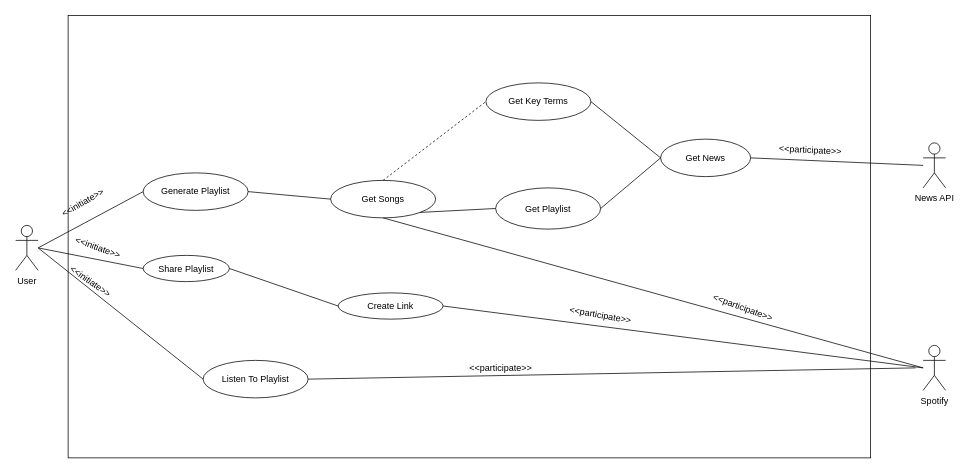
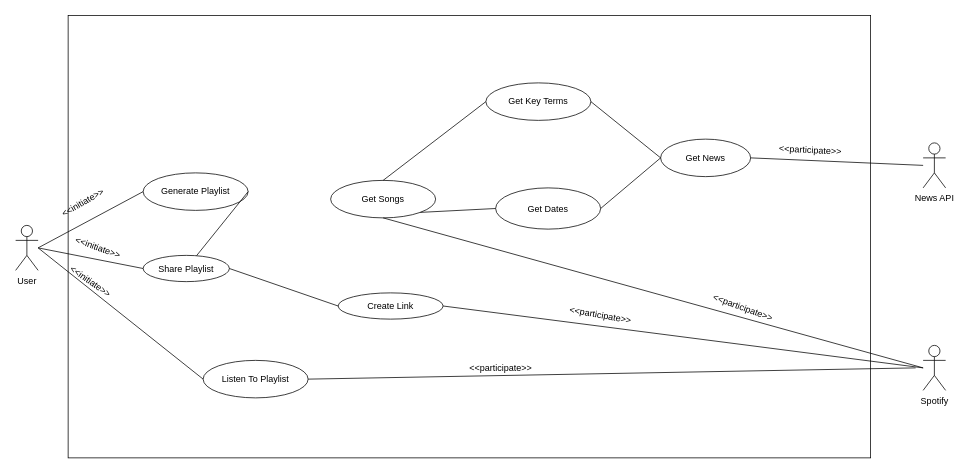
(433, 142) -> (433, 142)
(289, 195) -> (222, 224)
(548, 209) -> (548, 209)
